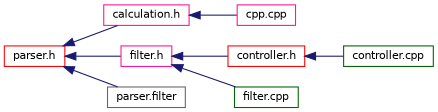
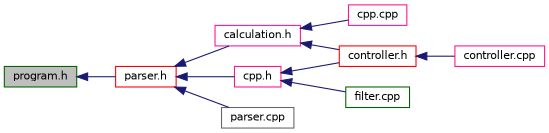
none -> (325, 47)
(146, 56) -> (258, 77)
(388, 56) -> (500, 56)
none -> (41, 77)
(146, 97) -> (258, 118)
